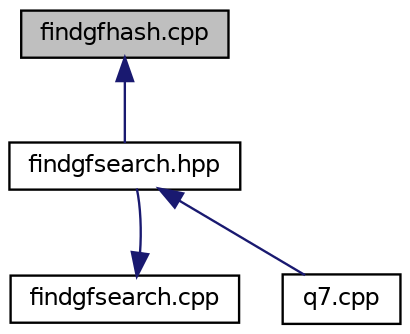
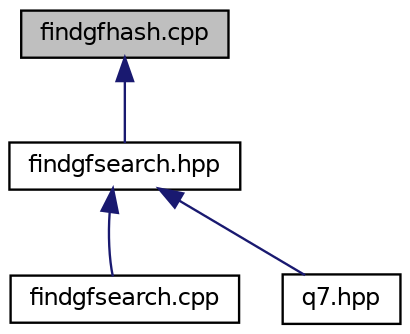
(140, 221) -> (109, 245)
(342, 299) -> (342, 299)
